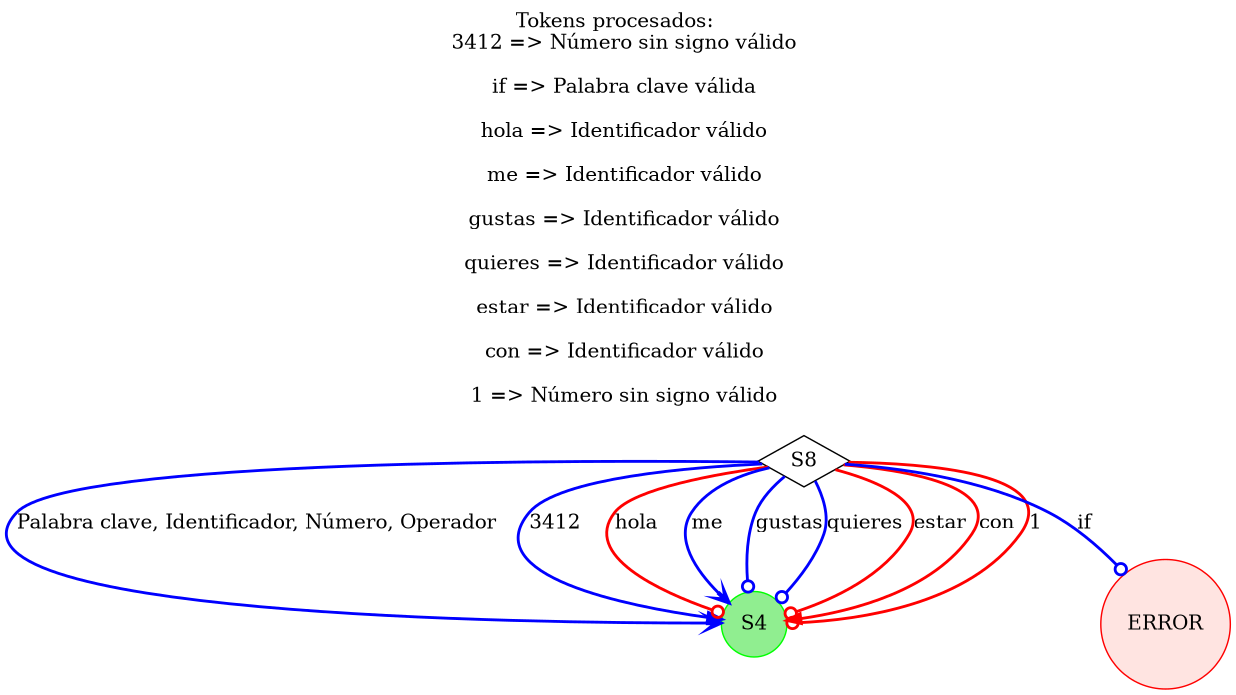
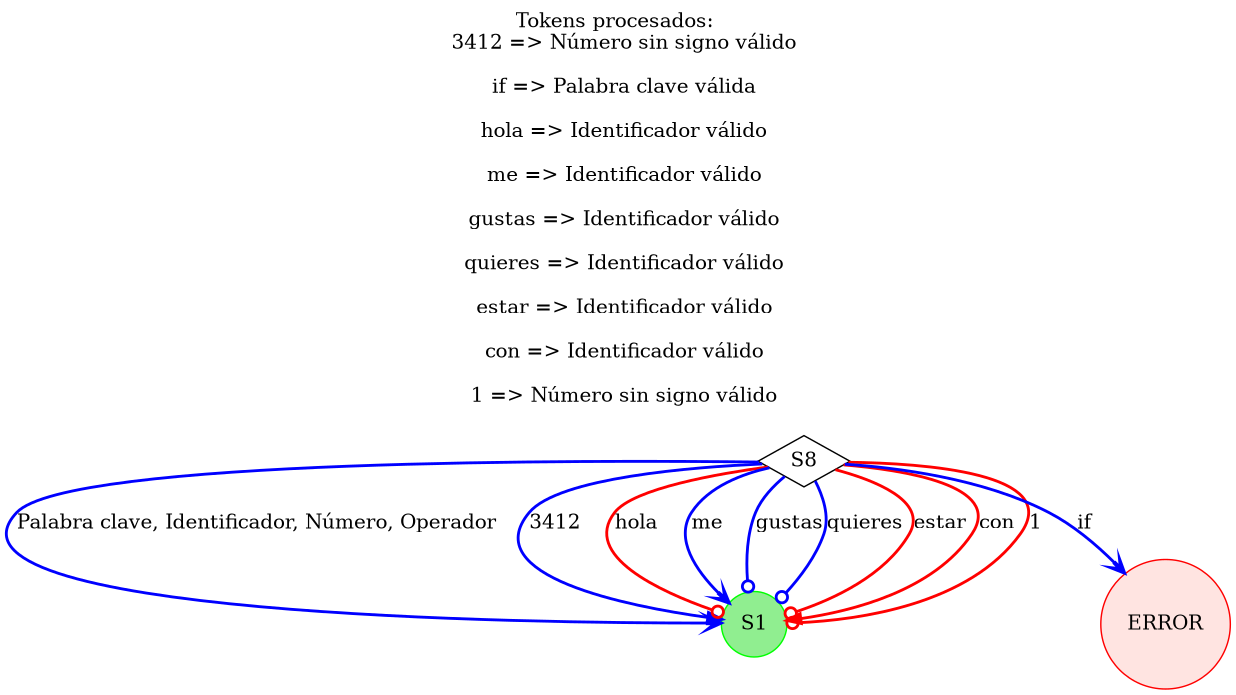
(991, 489) -> (990, 489)
(754, 624) -> (754, 624)
